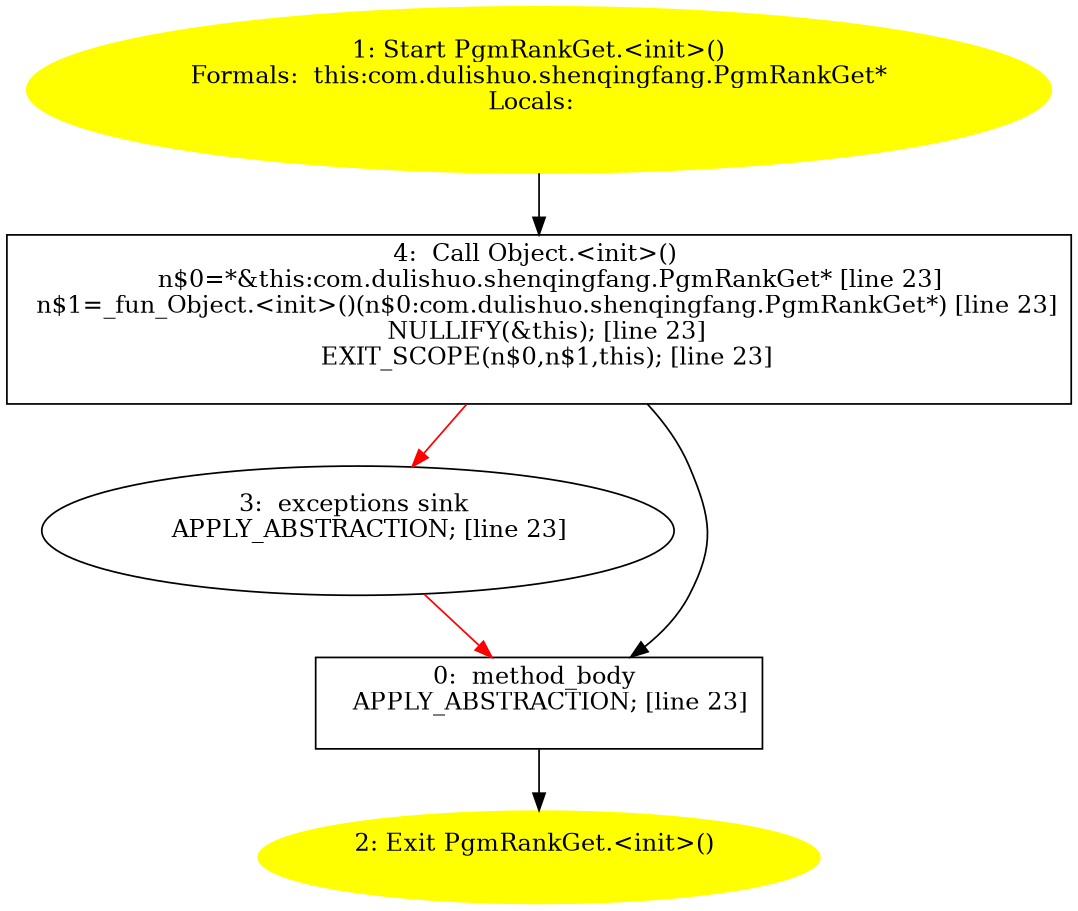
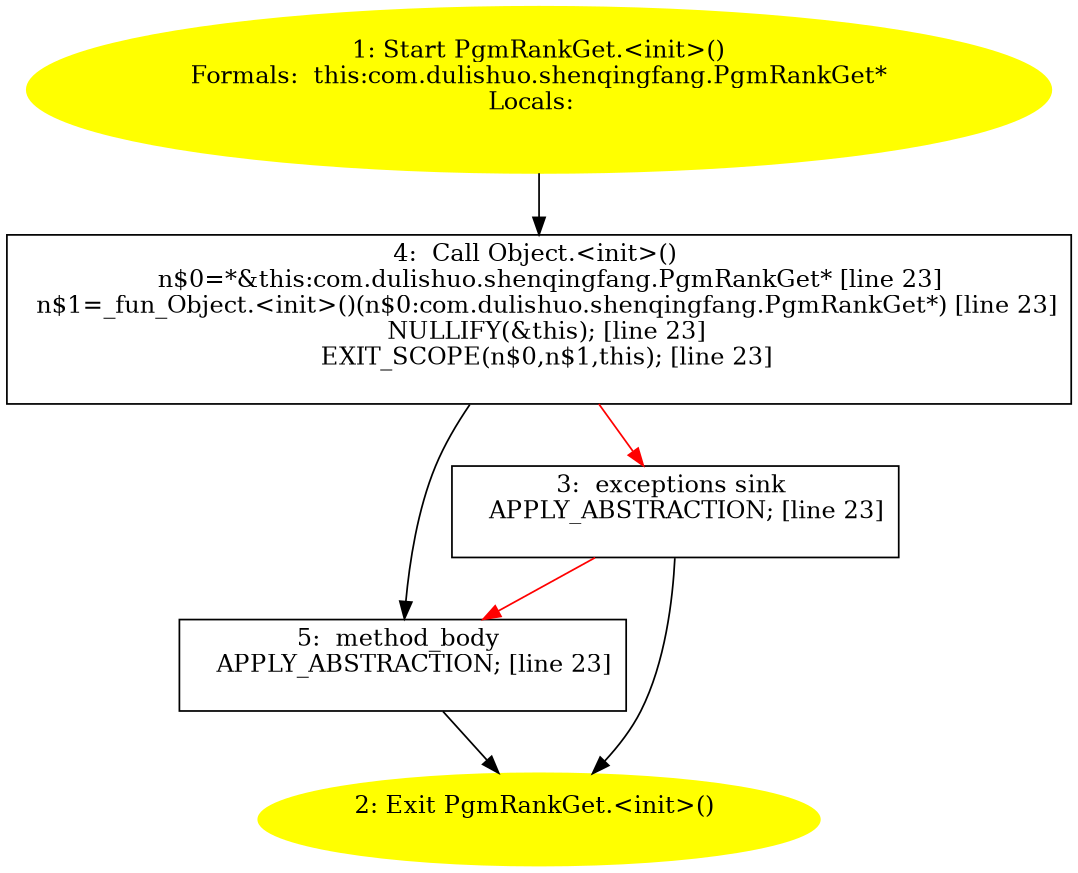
(358, 531) -> (675, 512)
none -> (658, 666)
(539, 703) -> (403, 665)
